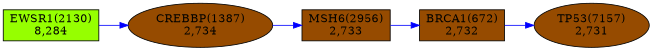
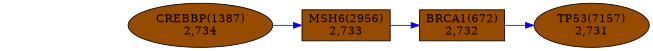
(51, 25) -> none
